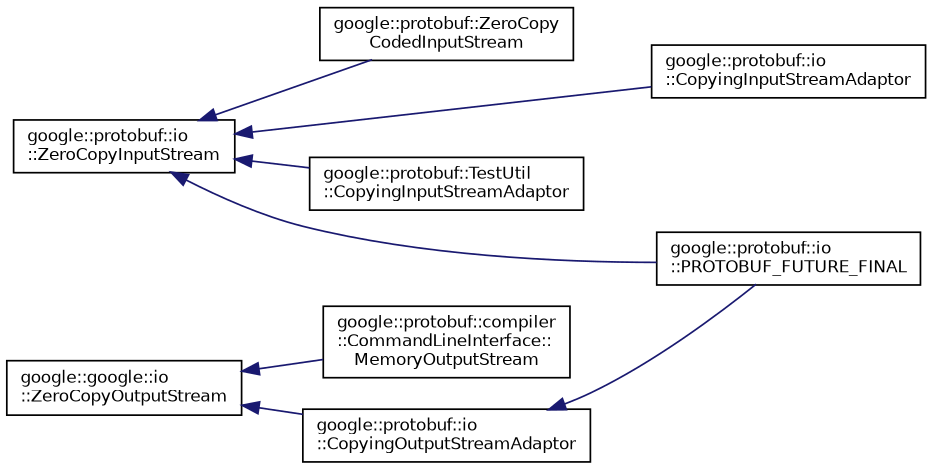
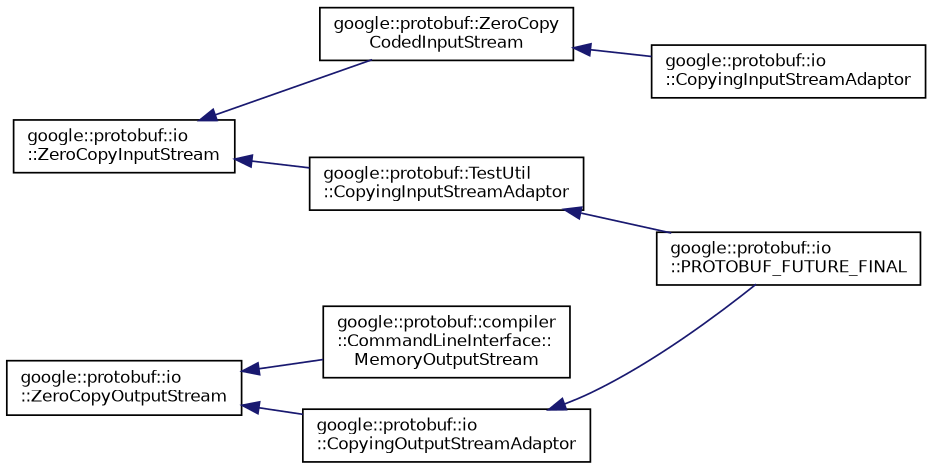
(452, 109) -> (621, 53)
(416, 247) -> (626, 223)
(124, 388) -> (124, 388)
